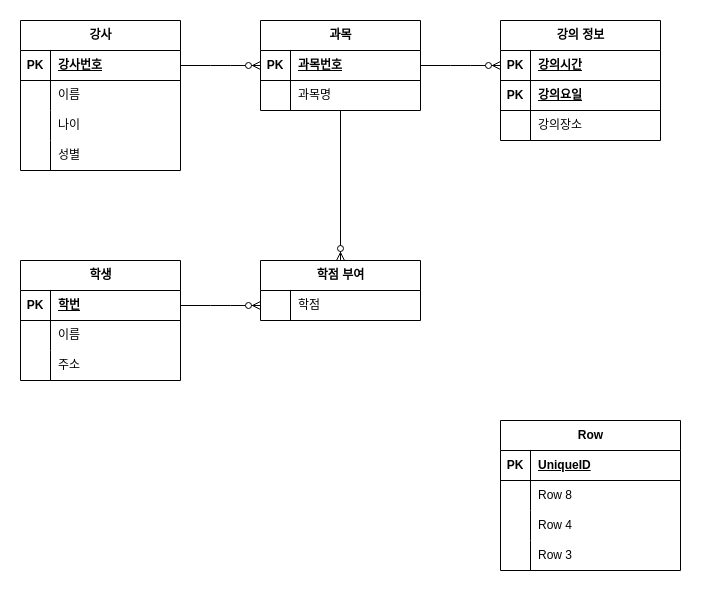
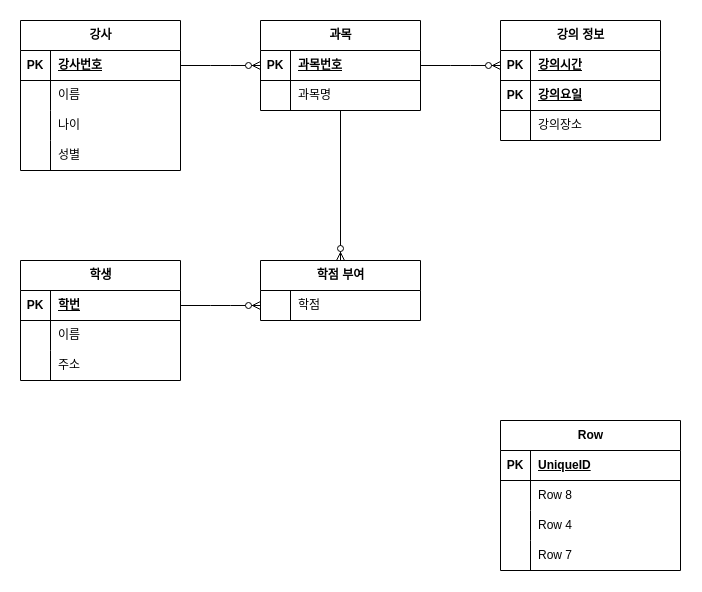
(554, 556) -> (554, 556)
